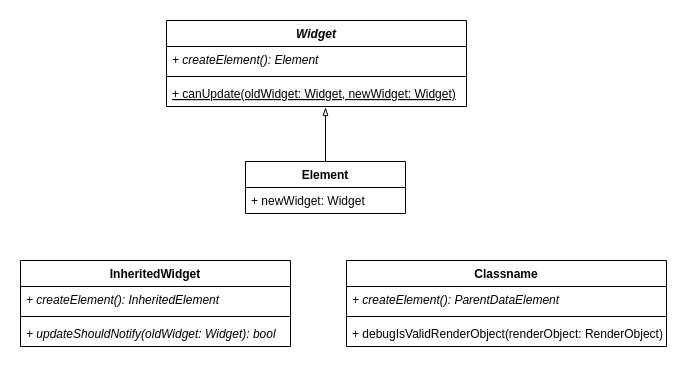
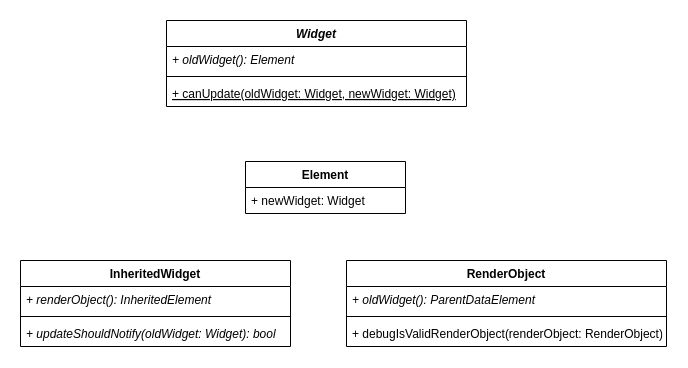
(252, 60) -> (237, 60)
(326, 139) -> none
(506, 274) -> (506, 274)
(134, 300) -> (132, 300)
(465, 300) -> (450, 300)
